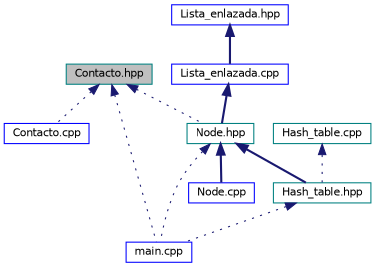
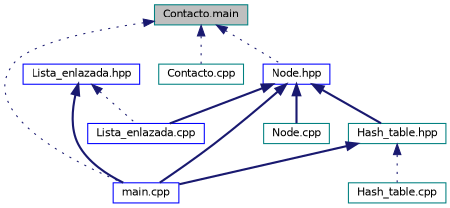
(230, 50) -> (118, 107)
(109, 74) -> (201, 15)
(224, 109) -> (216, 106)
(47, 134) -> (201, 74)
(220, 134) -> (296, 74)
none -> (81, 148)
(322, 169) -> (397, 169)
(174, 193) -> (220, 139)
(221, 193) -> (296, 134)
(235, 224) -> (263, 165)
